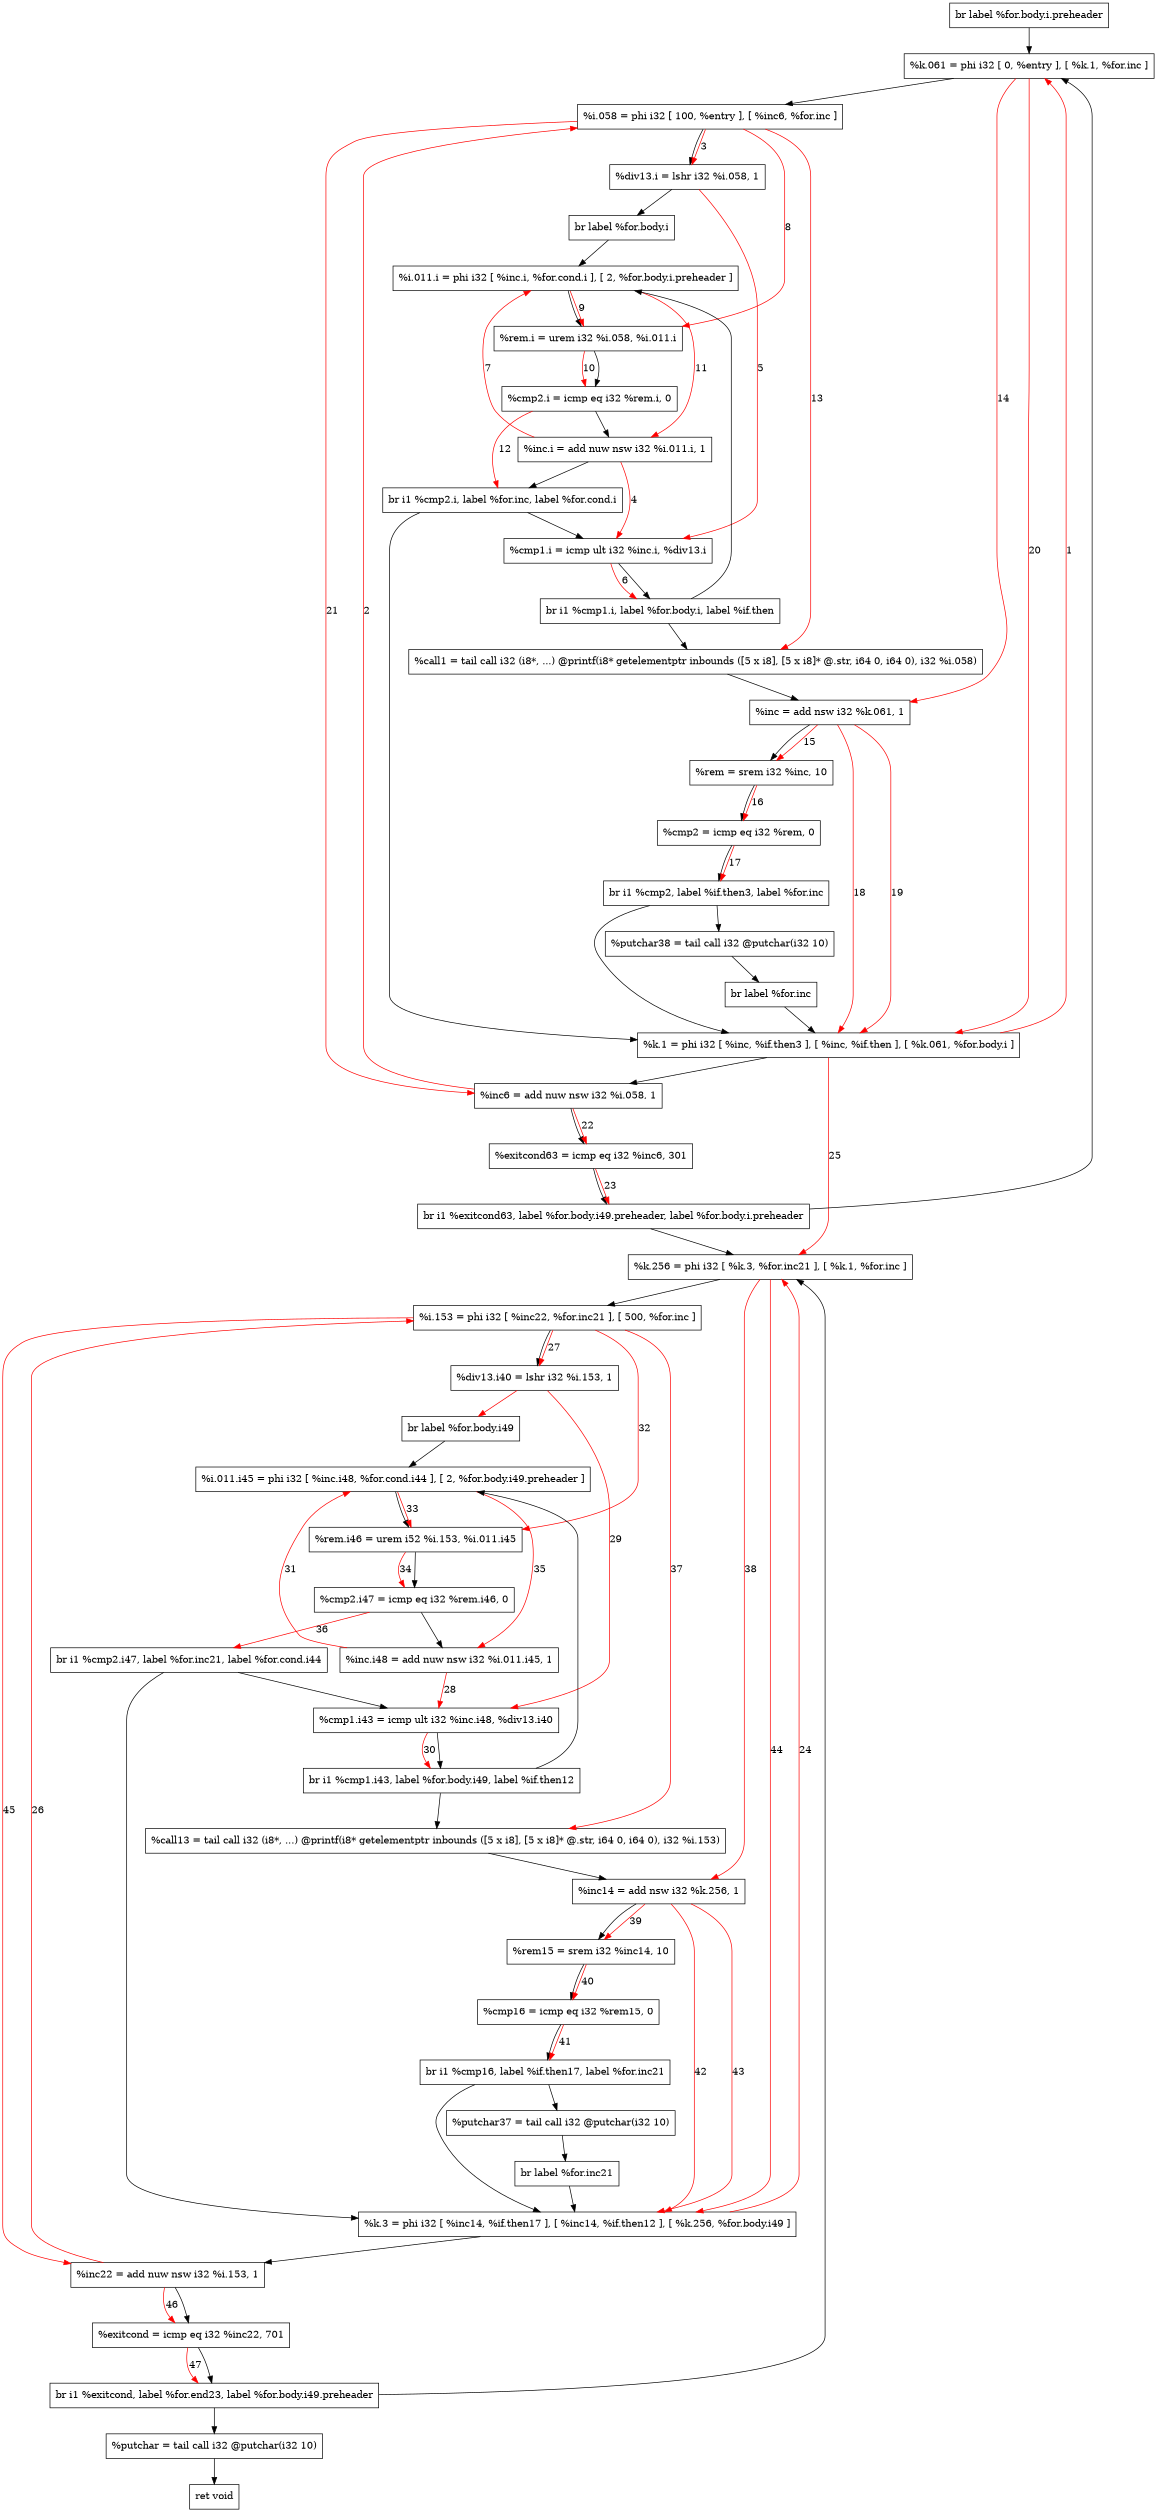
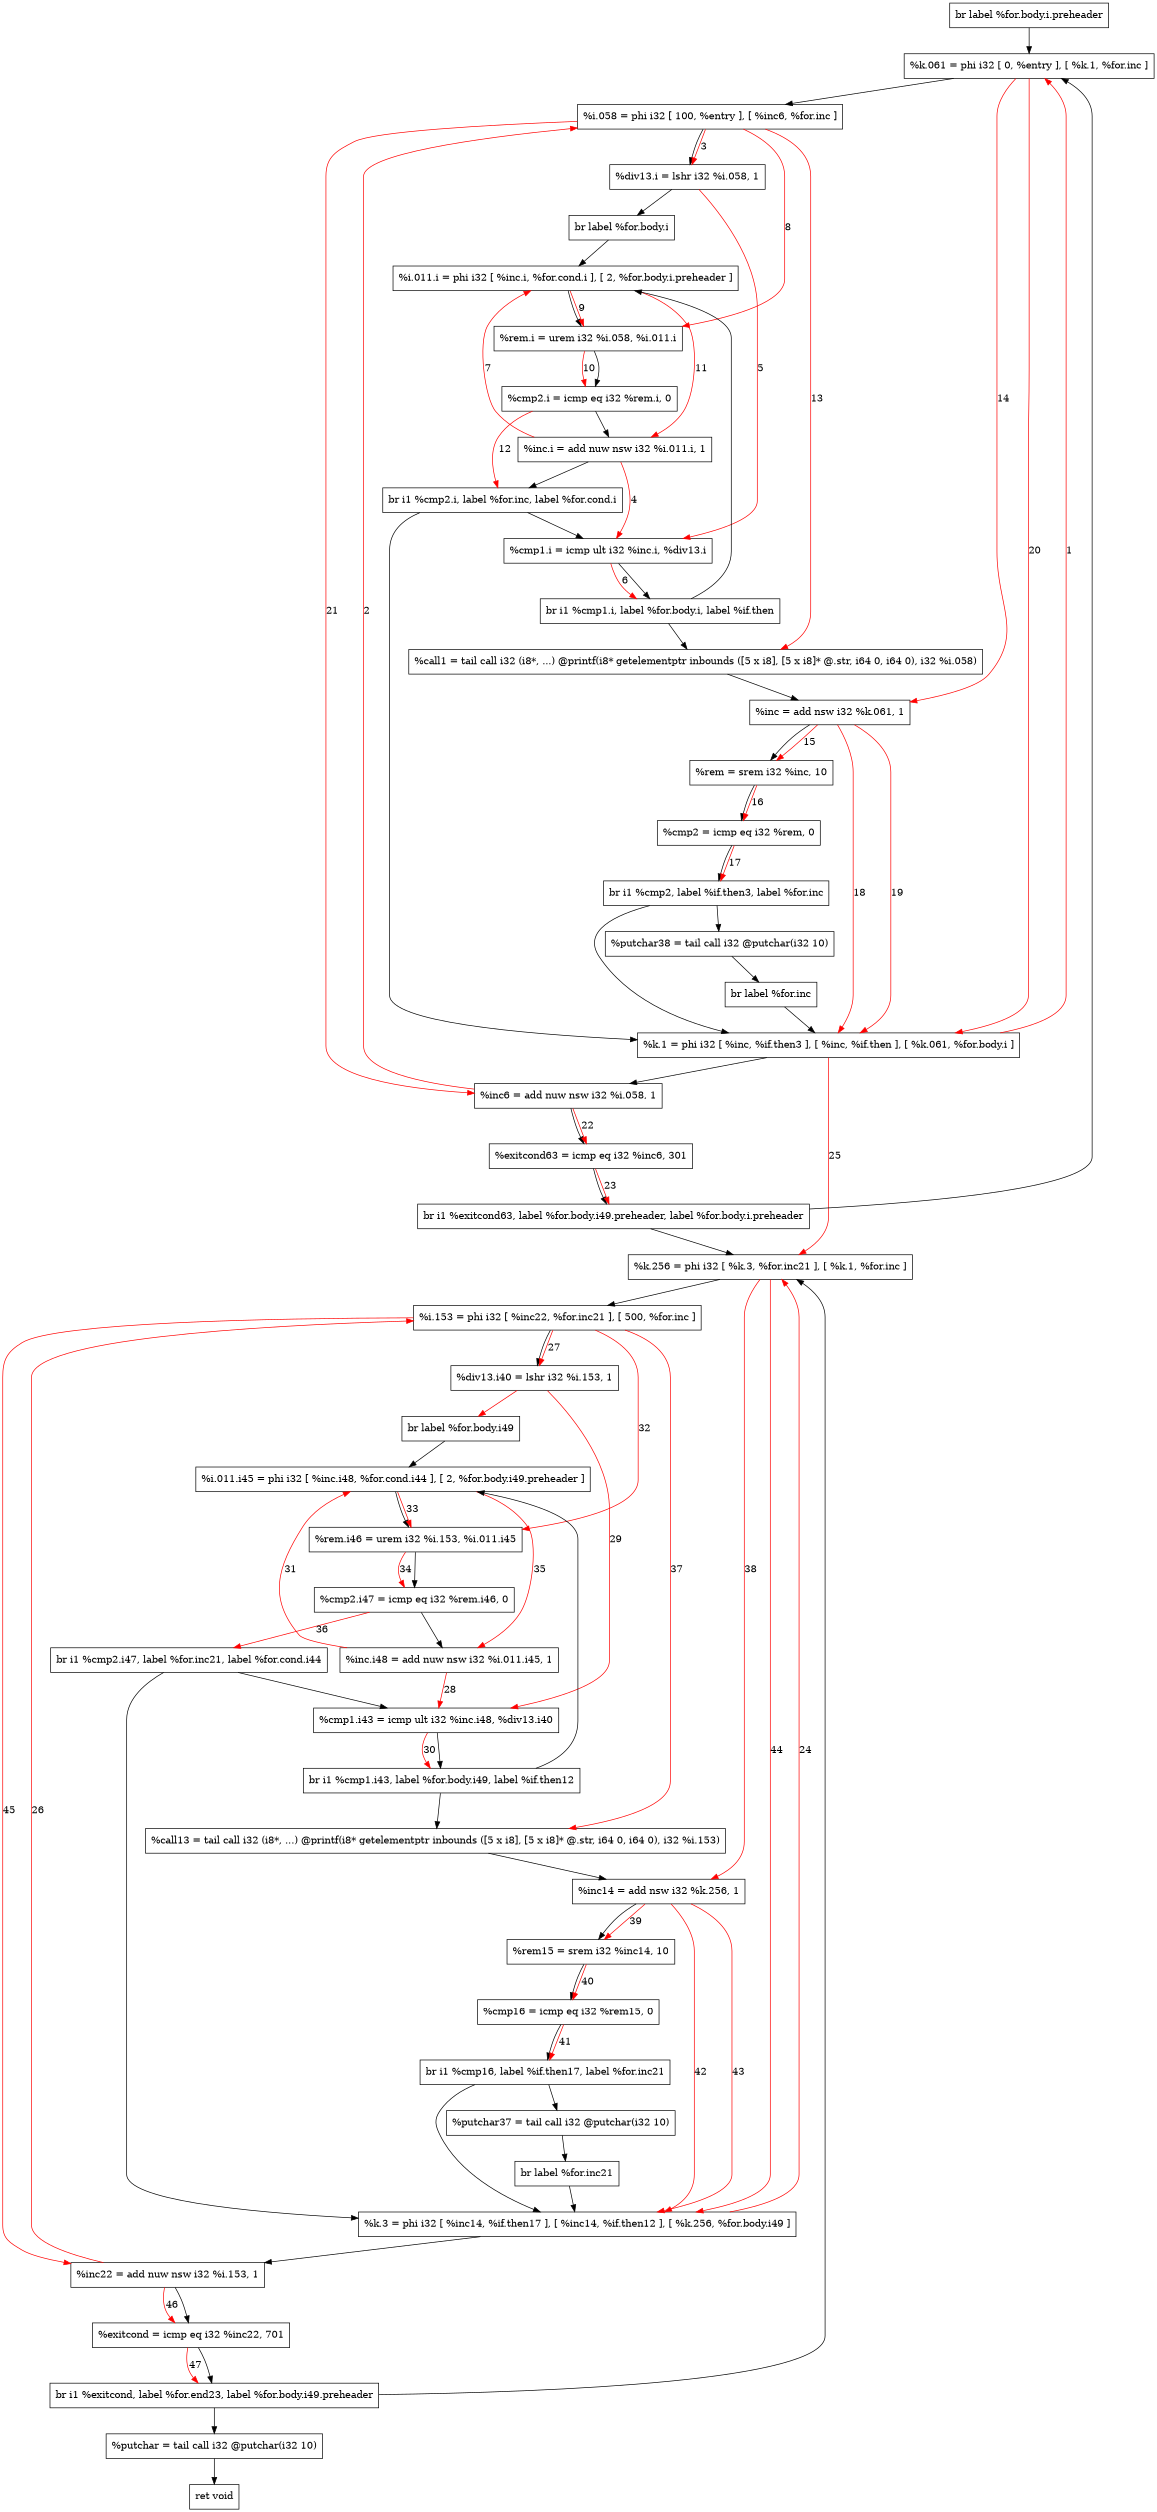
(416, 1540) -> (416, 1540)
